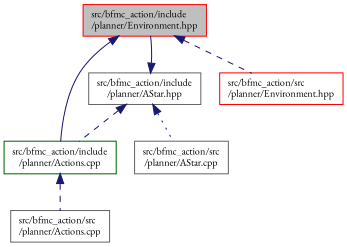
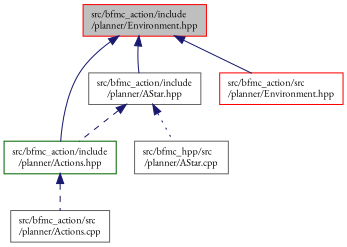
(152, 49) -> (138, 60)
(218, 57) -> (218, 57)
(60, 158) -> (60, 158)
(181, 158) -> (181, 158)
